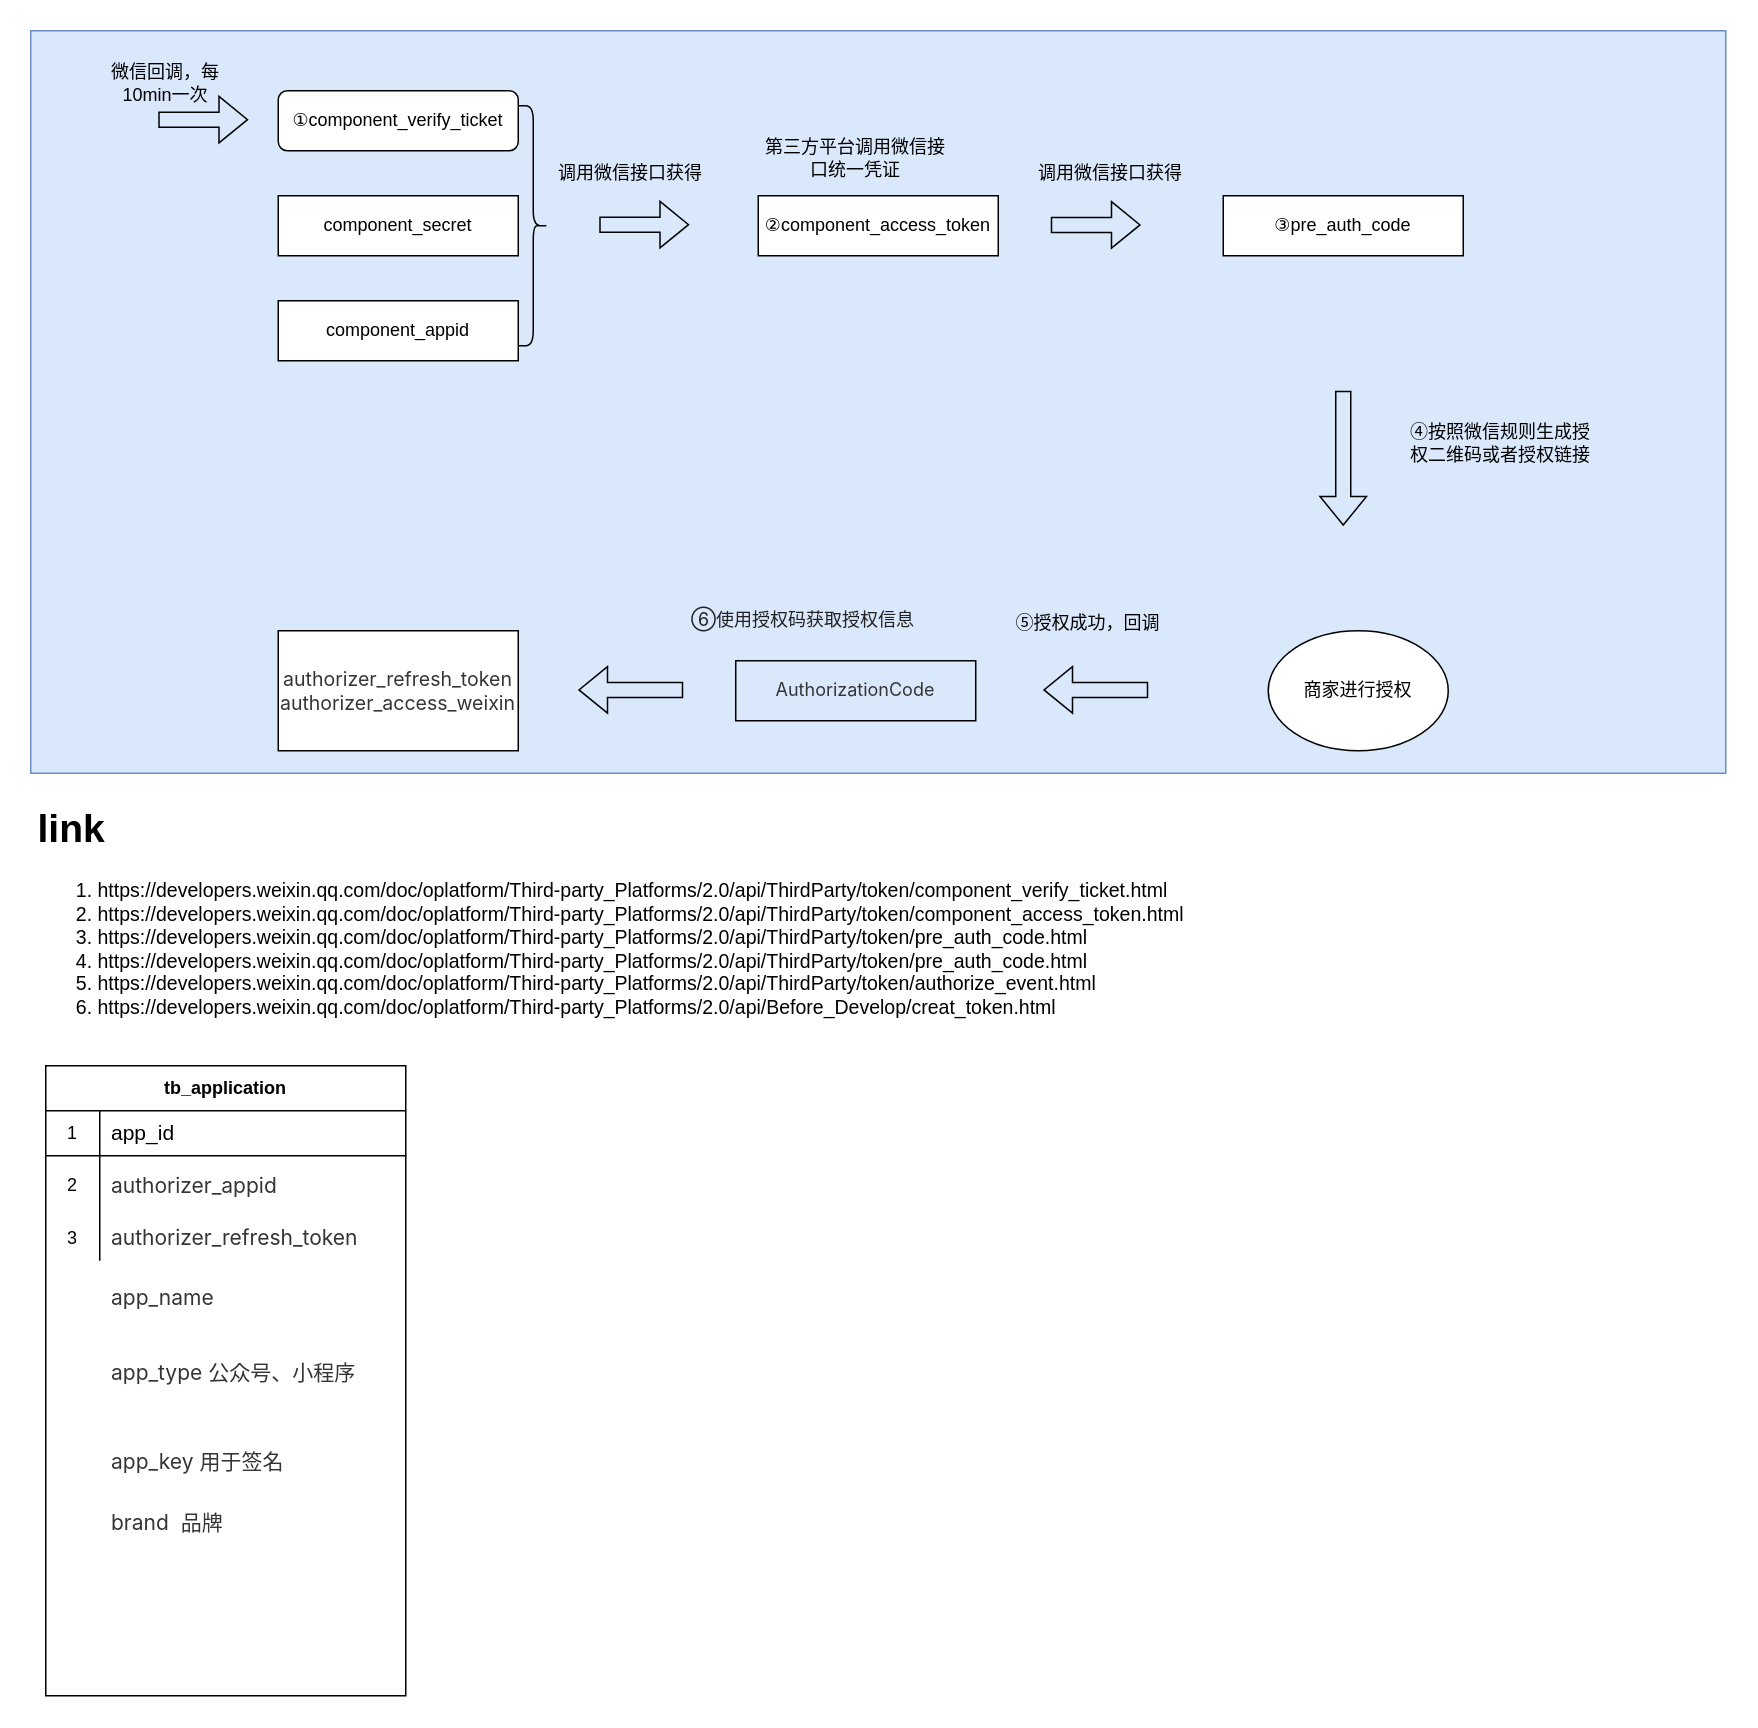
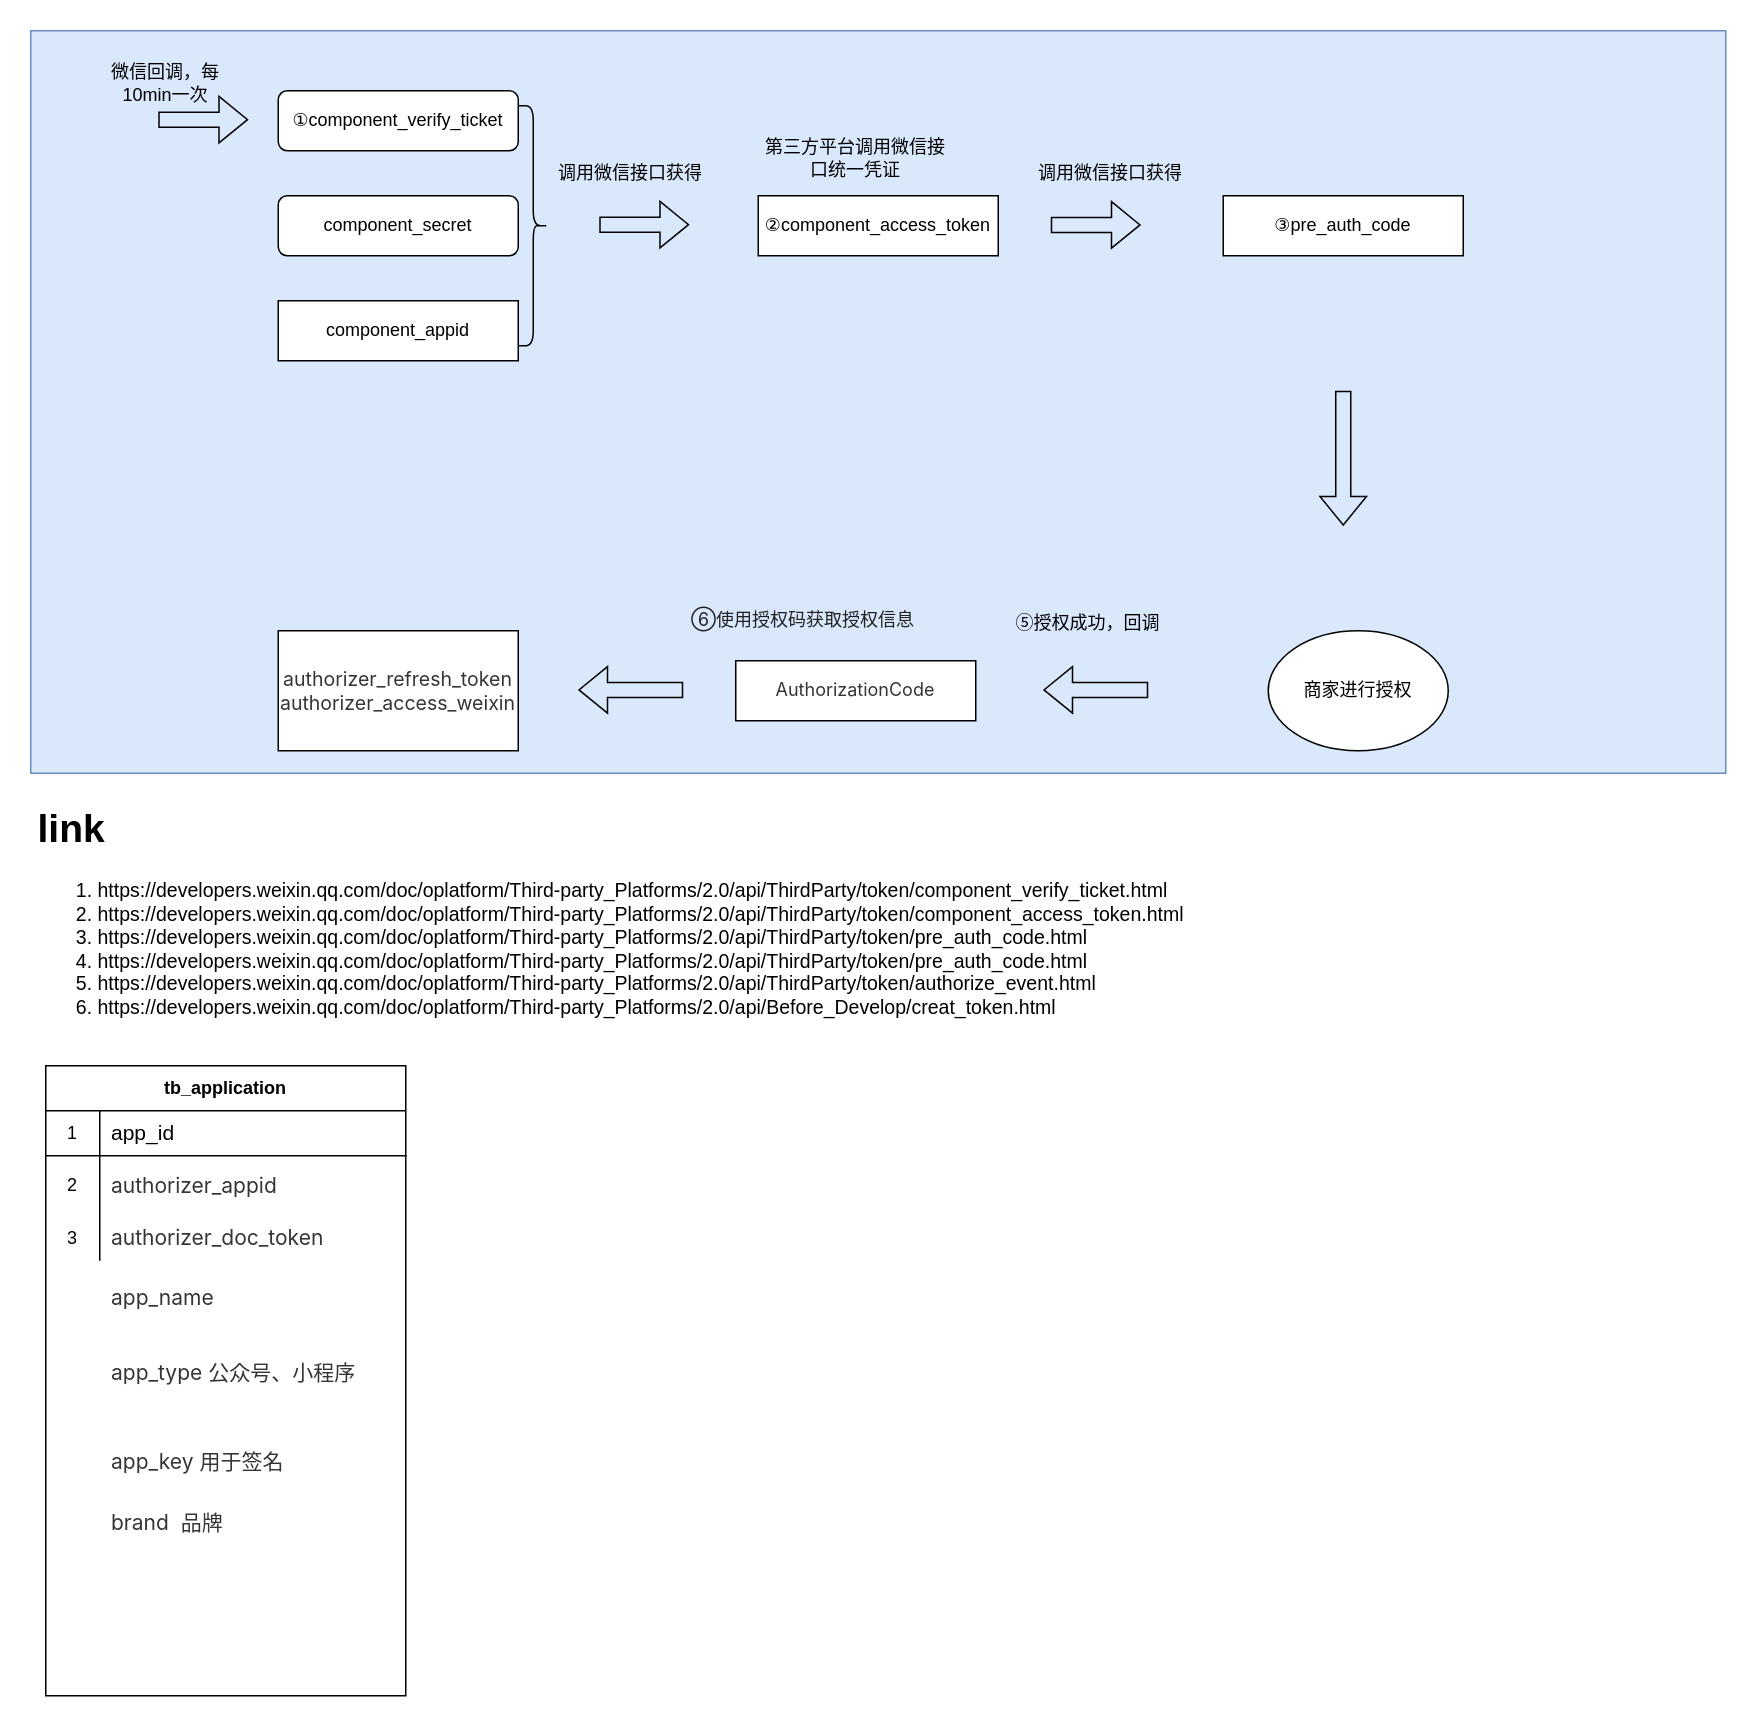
(398, 226) -> (398, 226)
(1501, 443) -> none
(856, 691) -> (856, 691)
(230, 1238) -> (210, 1238)
